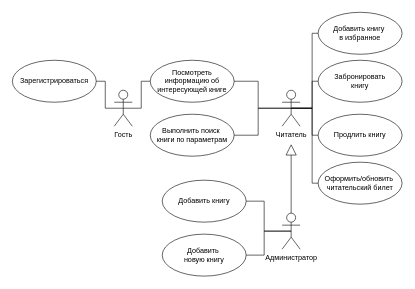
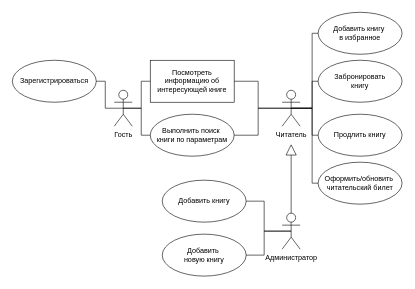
(192, 81) -> (192, 81)
none -> (141, 127)
